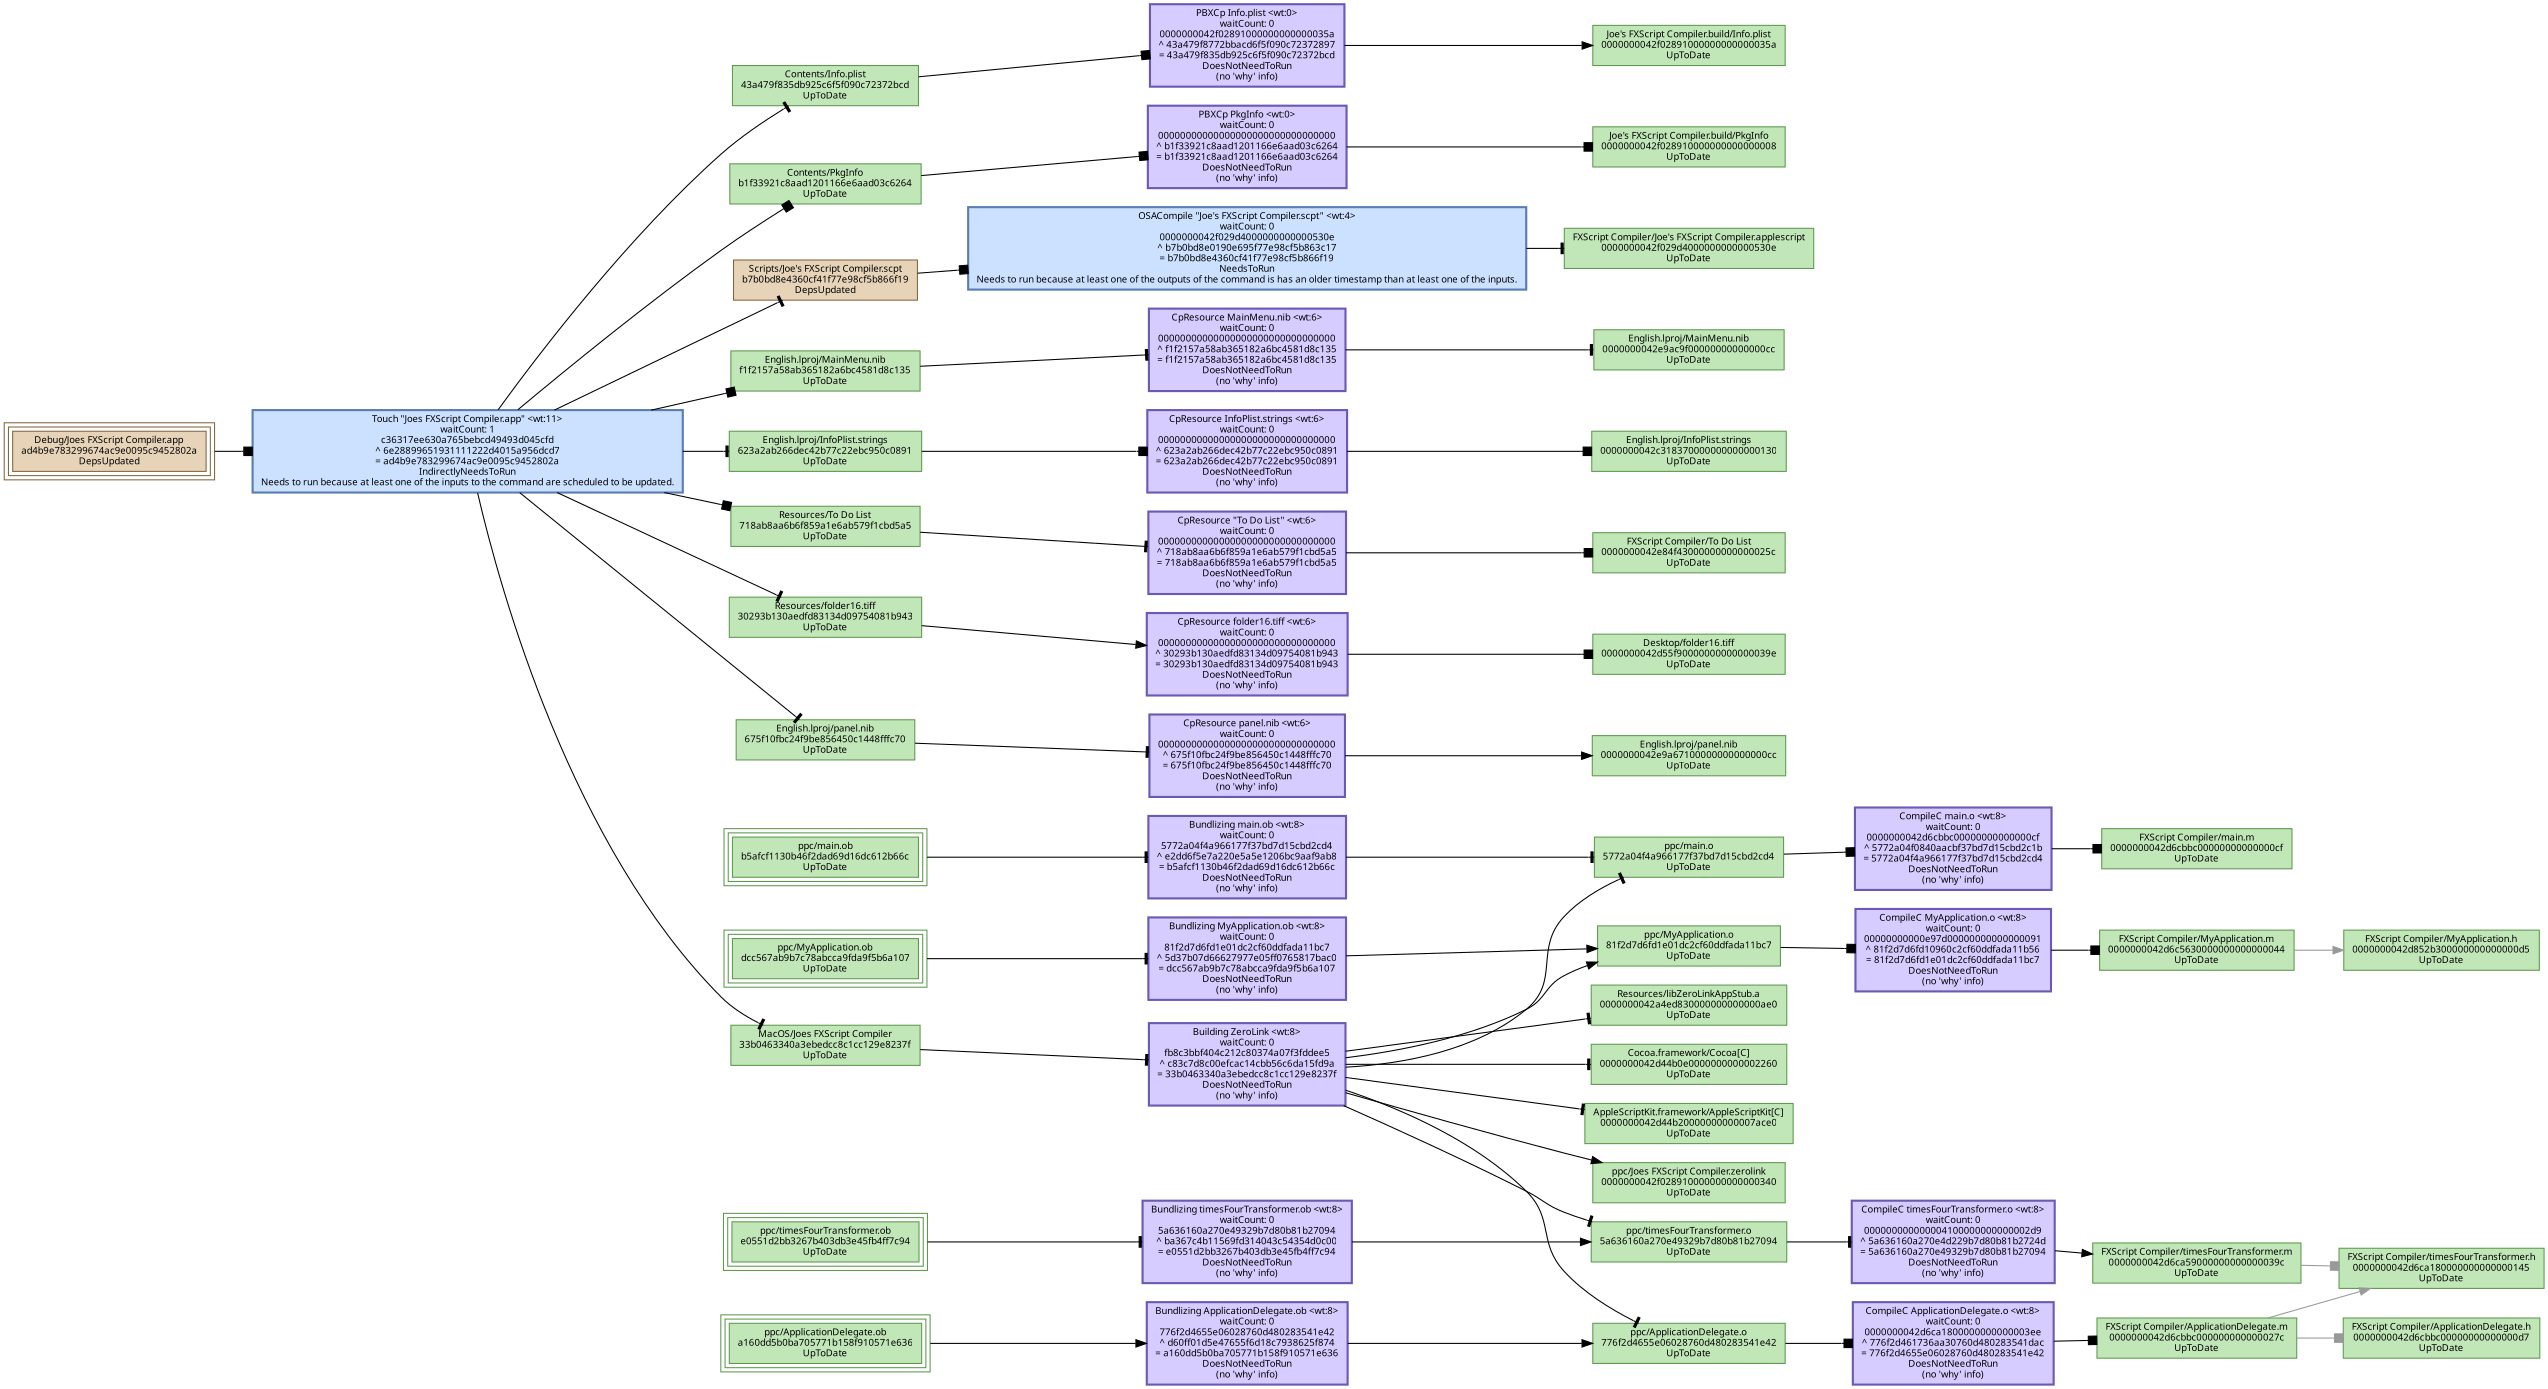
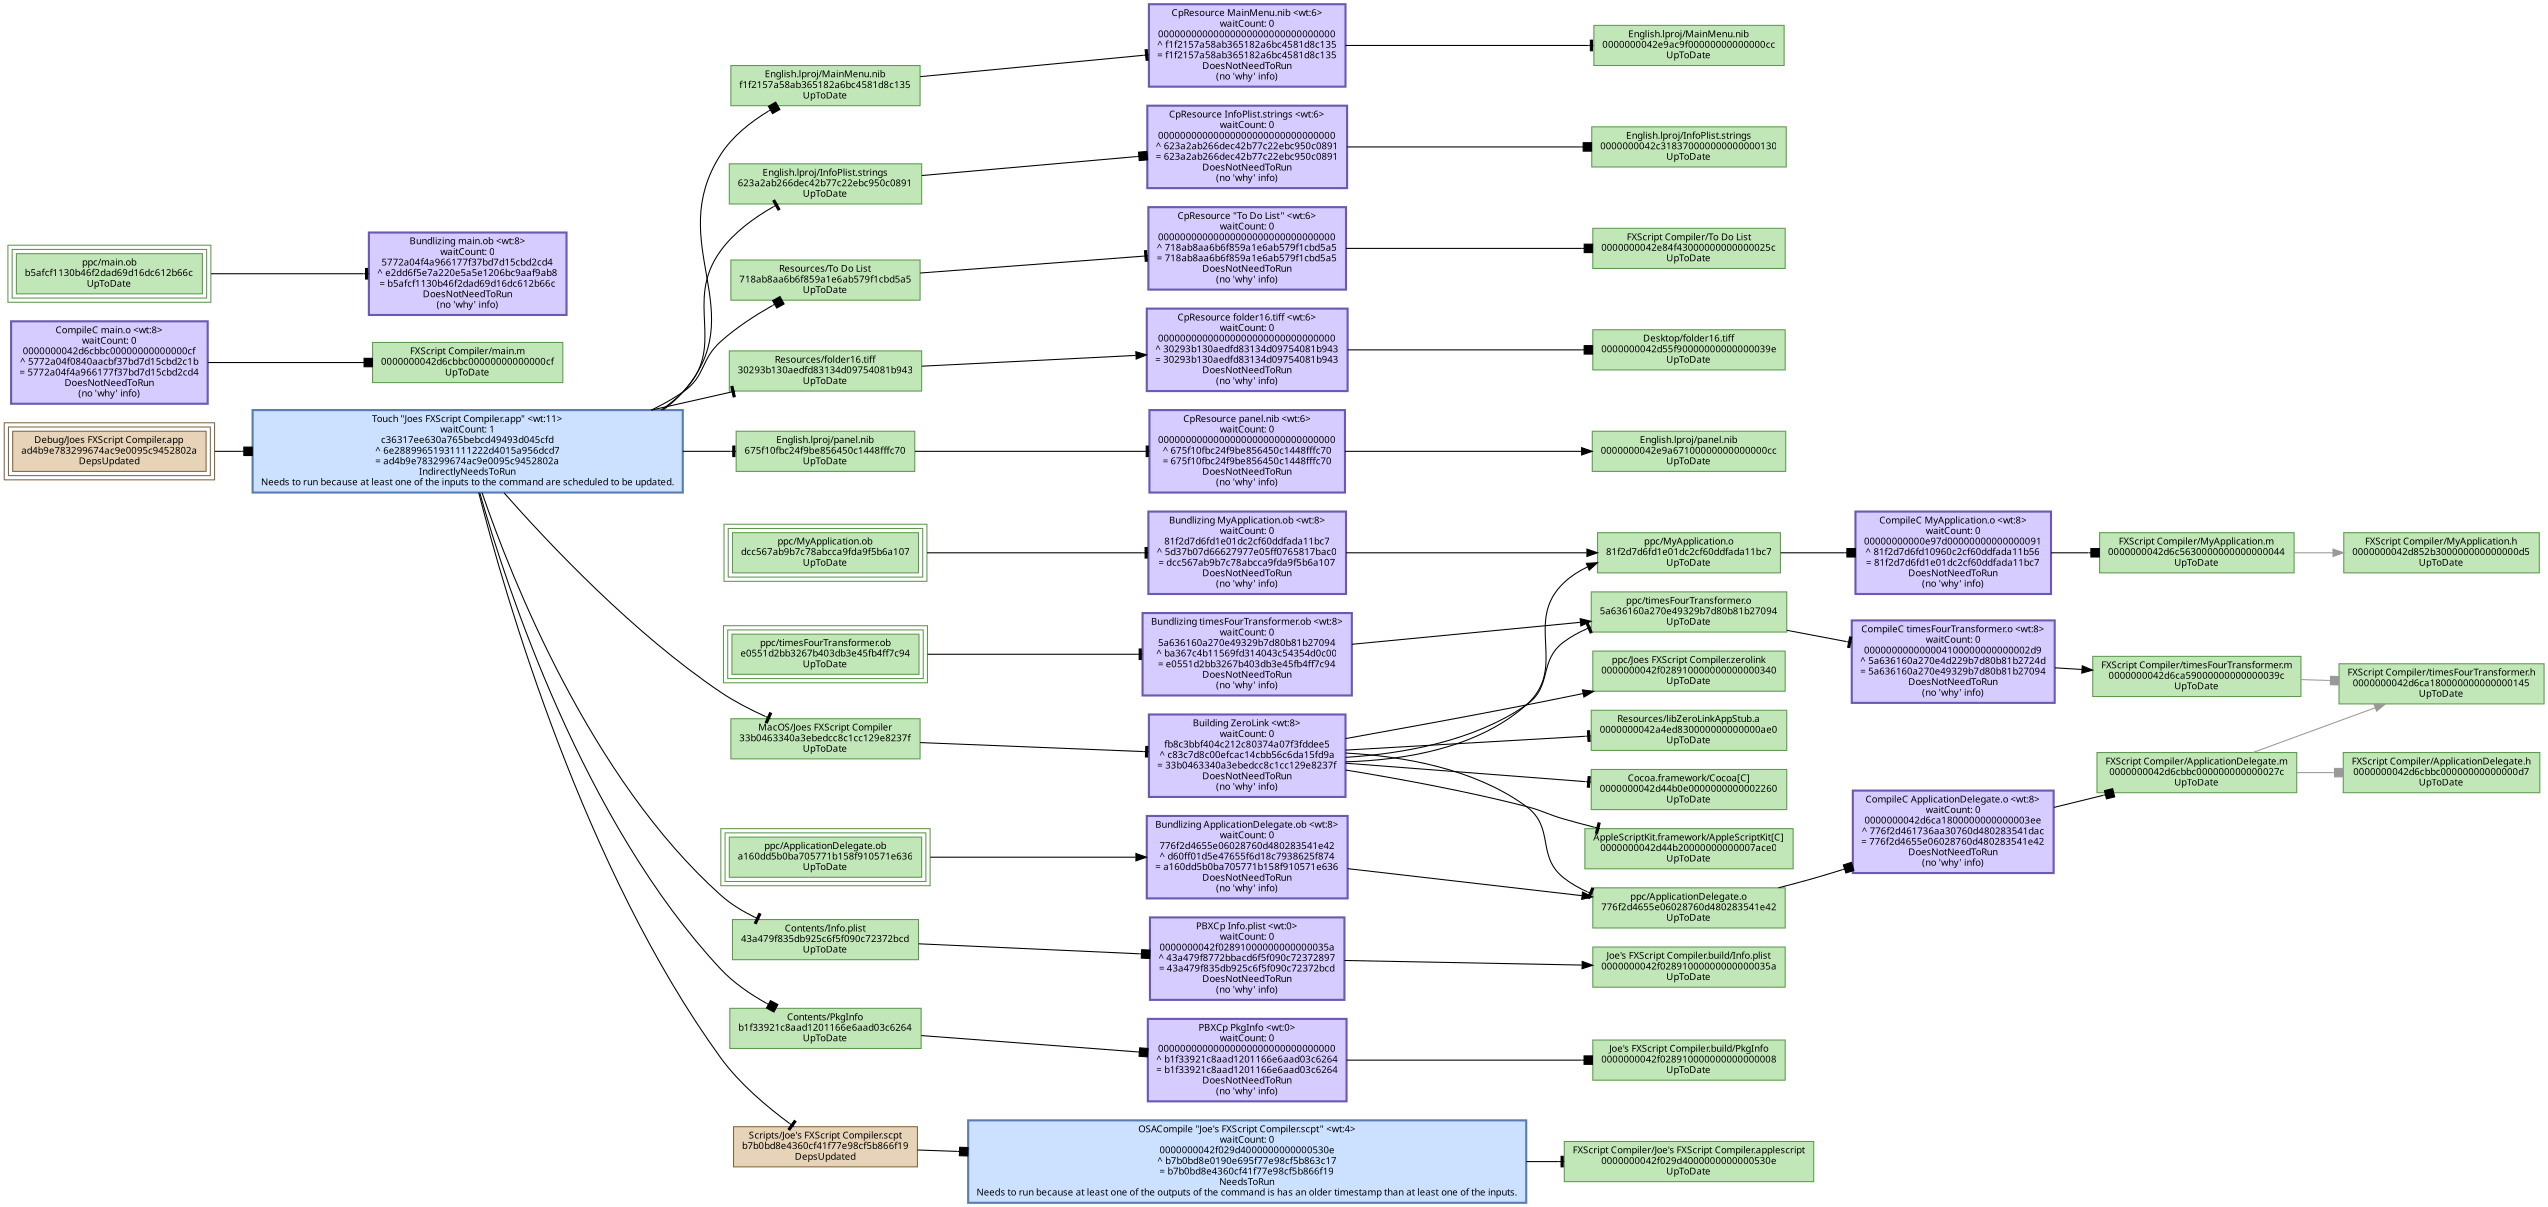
(1689, 857) -> none
